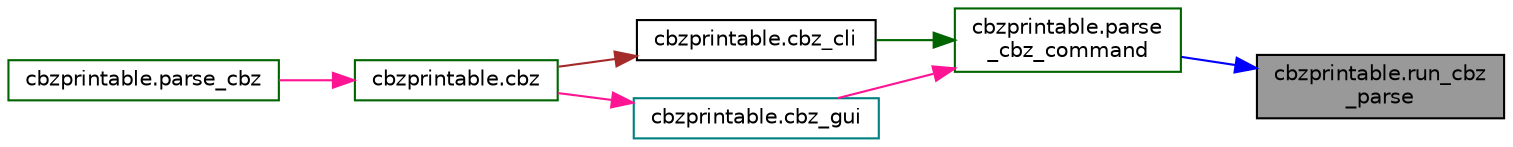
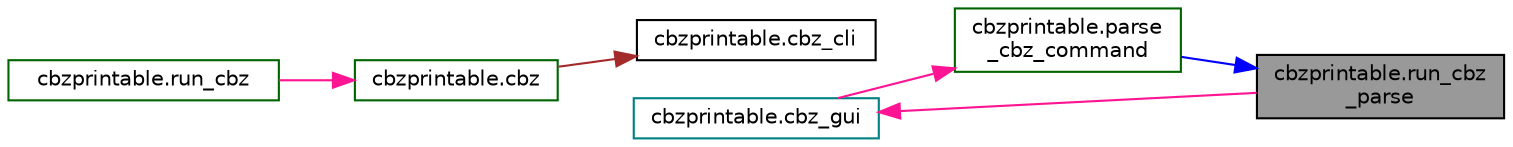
(905, 40) -> none
(144, 80) -> (144, 80)
(585, 97) -> (1079, 102)
